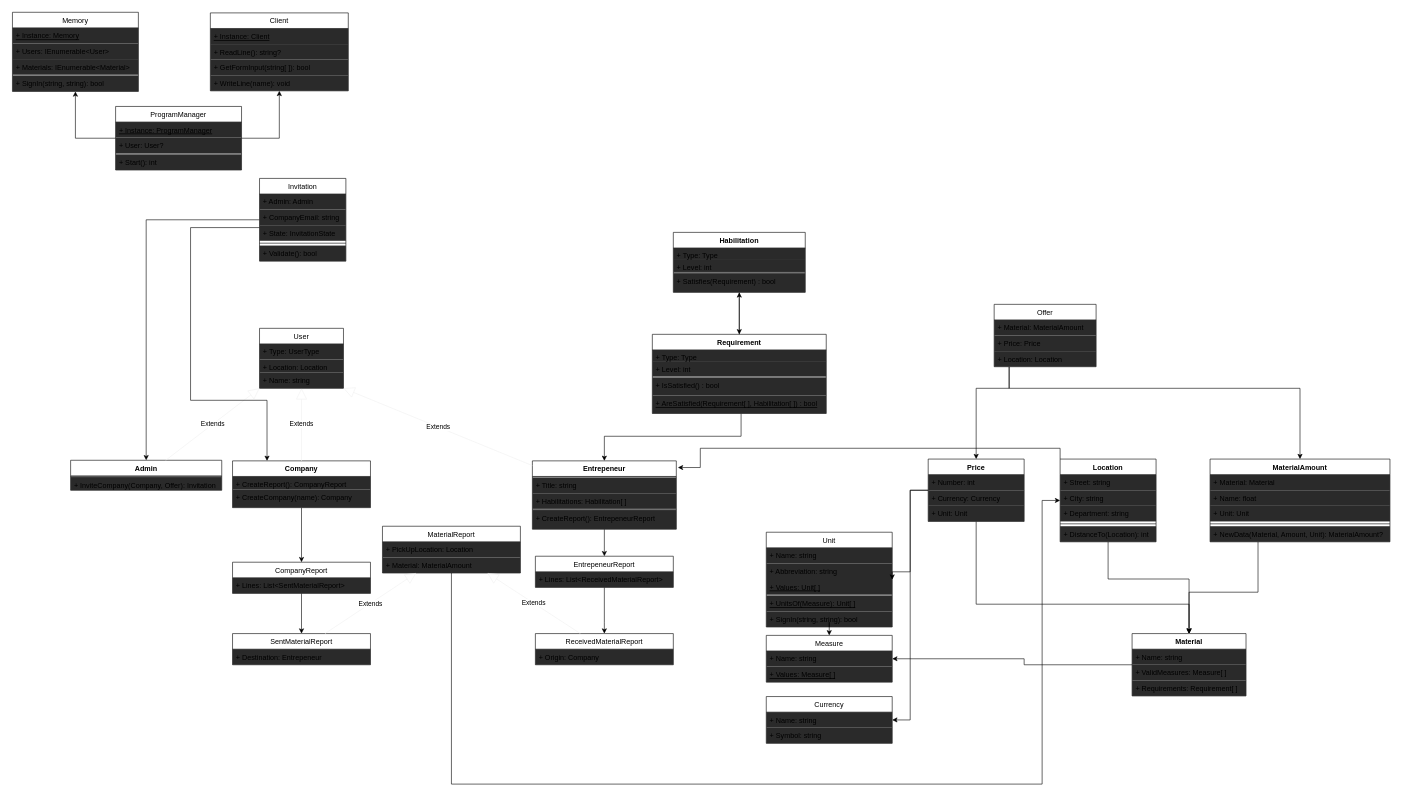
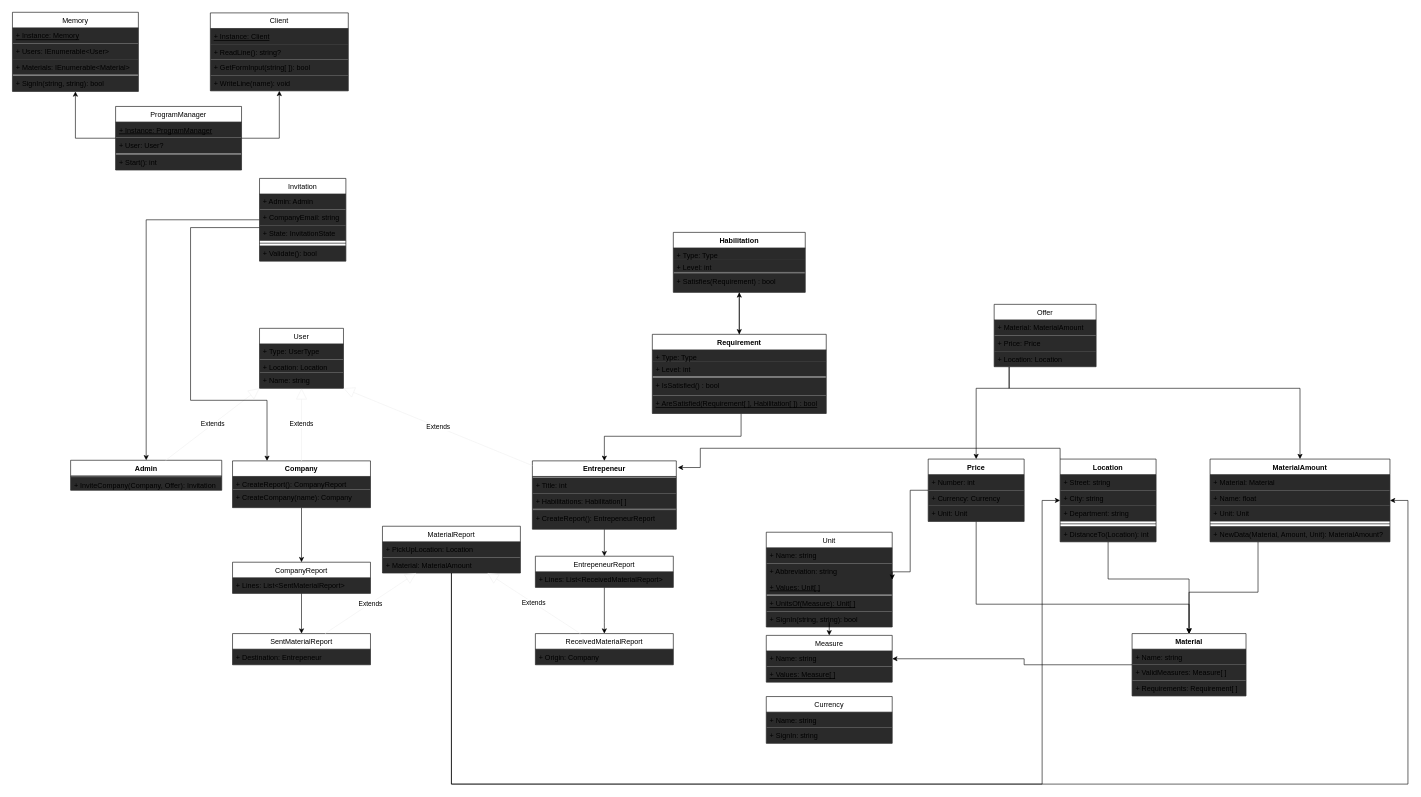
(560, 486) -> (554, 486)
none -> (1402, 501)
(897, 720) -> none
(797, 736) -> (797, 736)
